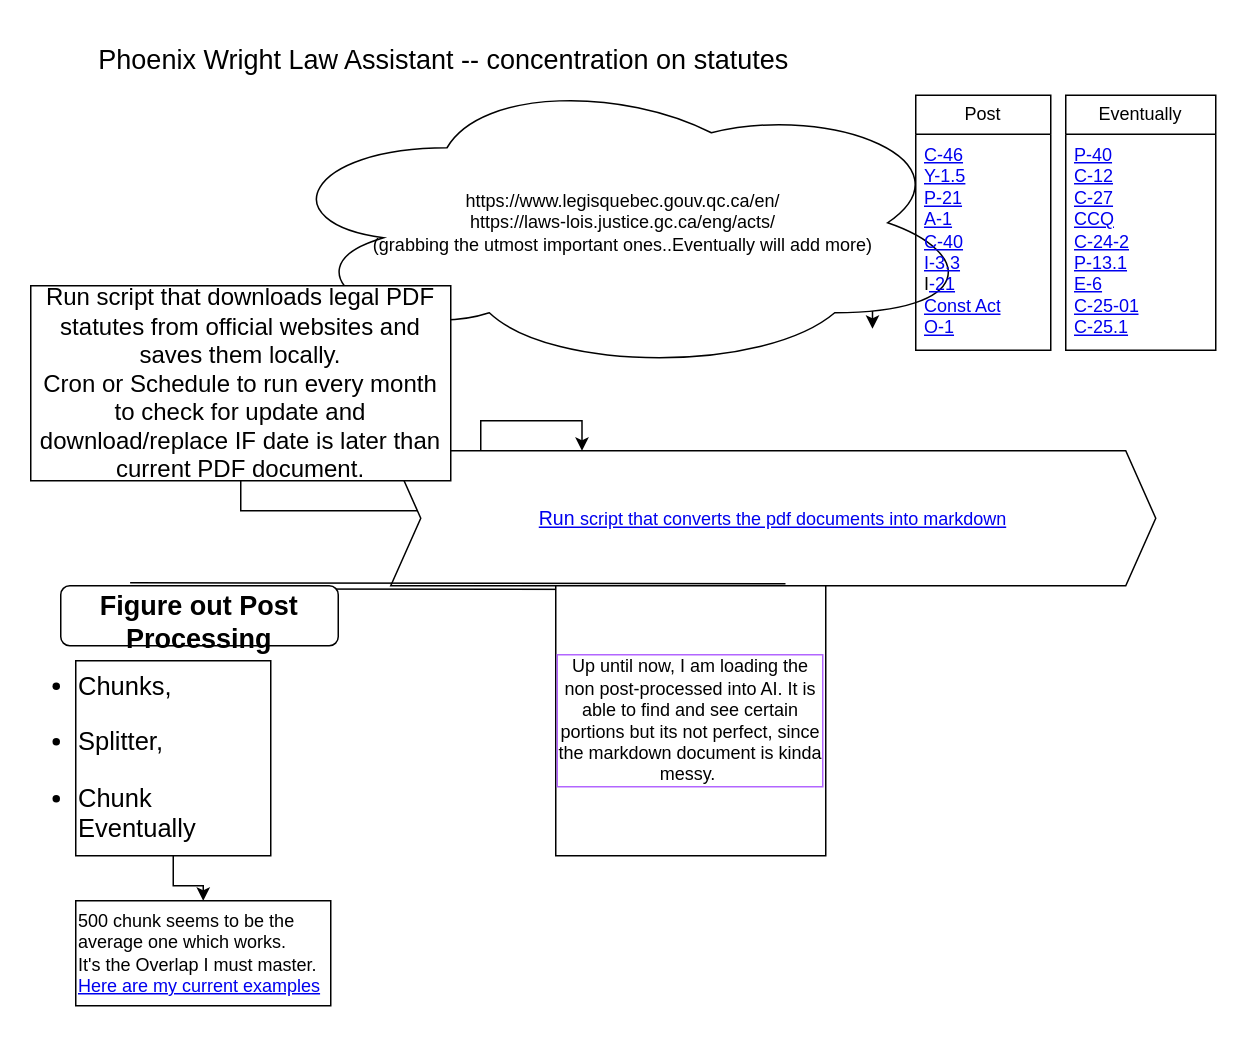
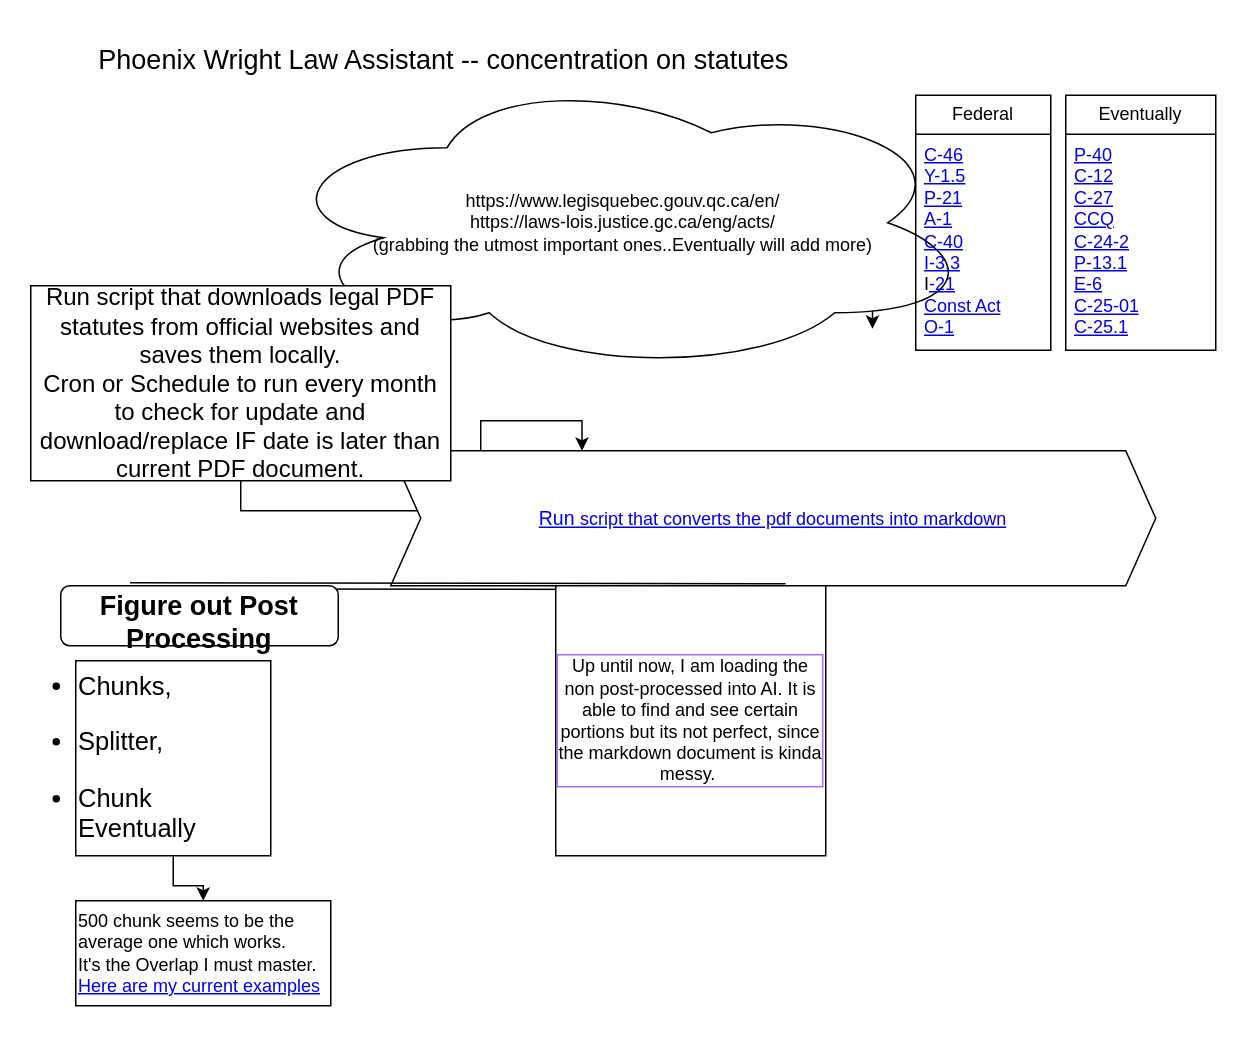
(983, 115) -> (983, 115)
